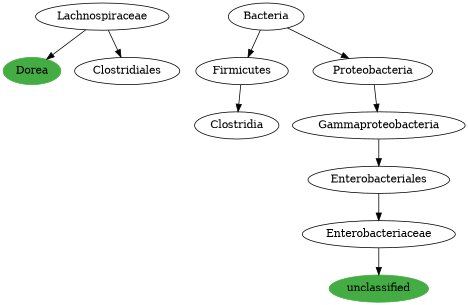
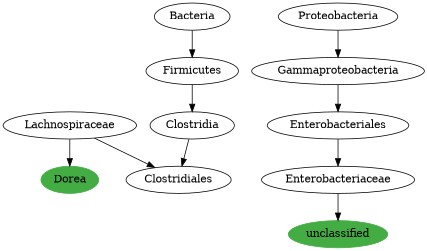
(315, 41) -> none
none -> (186, 149)
